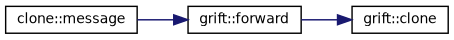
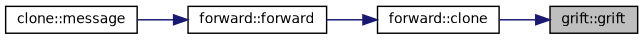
(245, 20) -> (257, 20)
(400, 20) -> (438, 20)
none -> (594, 20)
